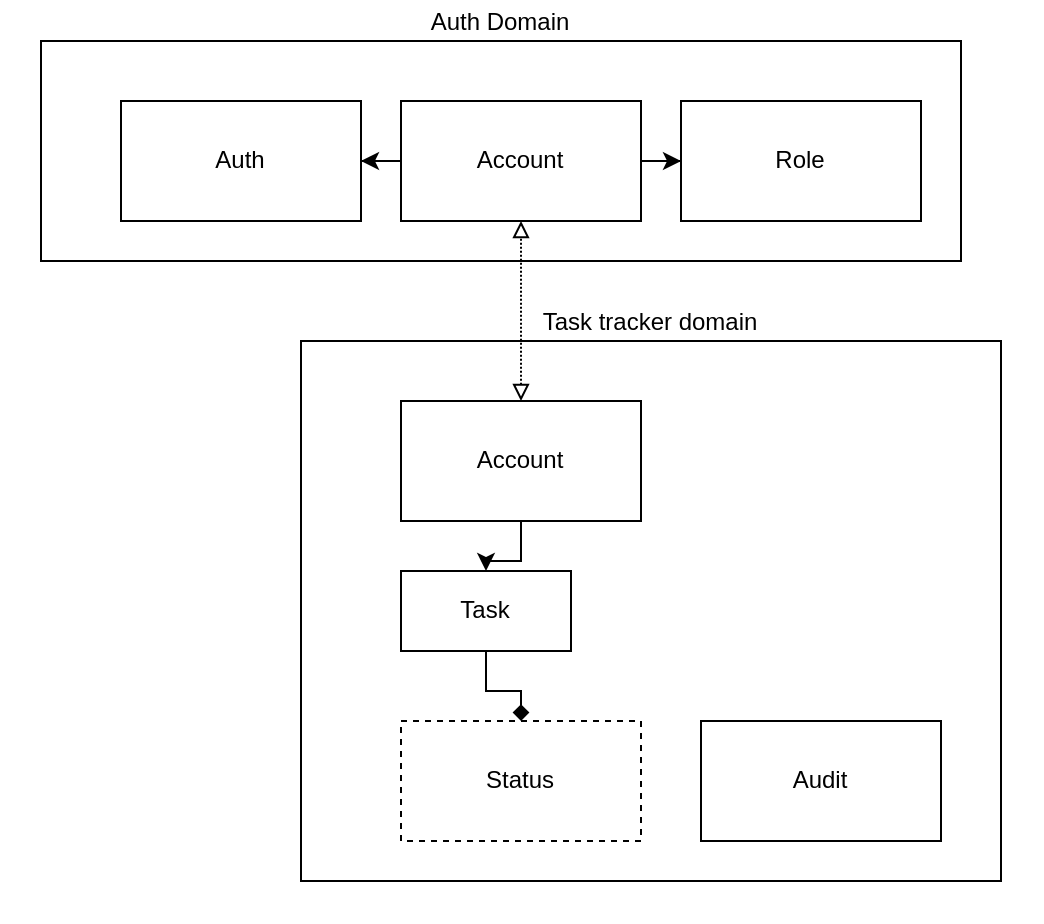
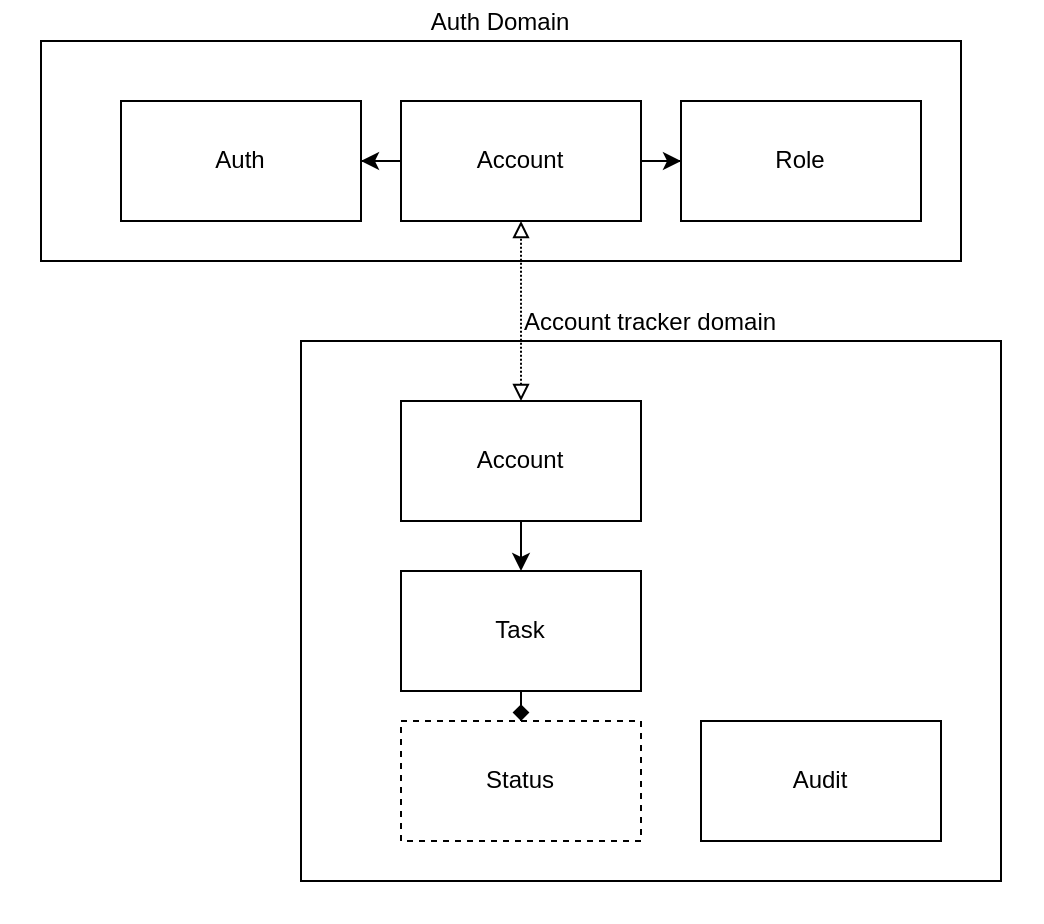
(651, 321) -> (651, 321)
(486, 611) -> (521, 631)
